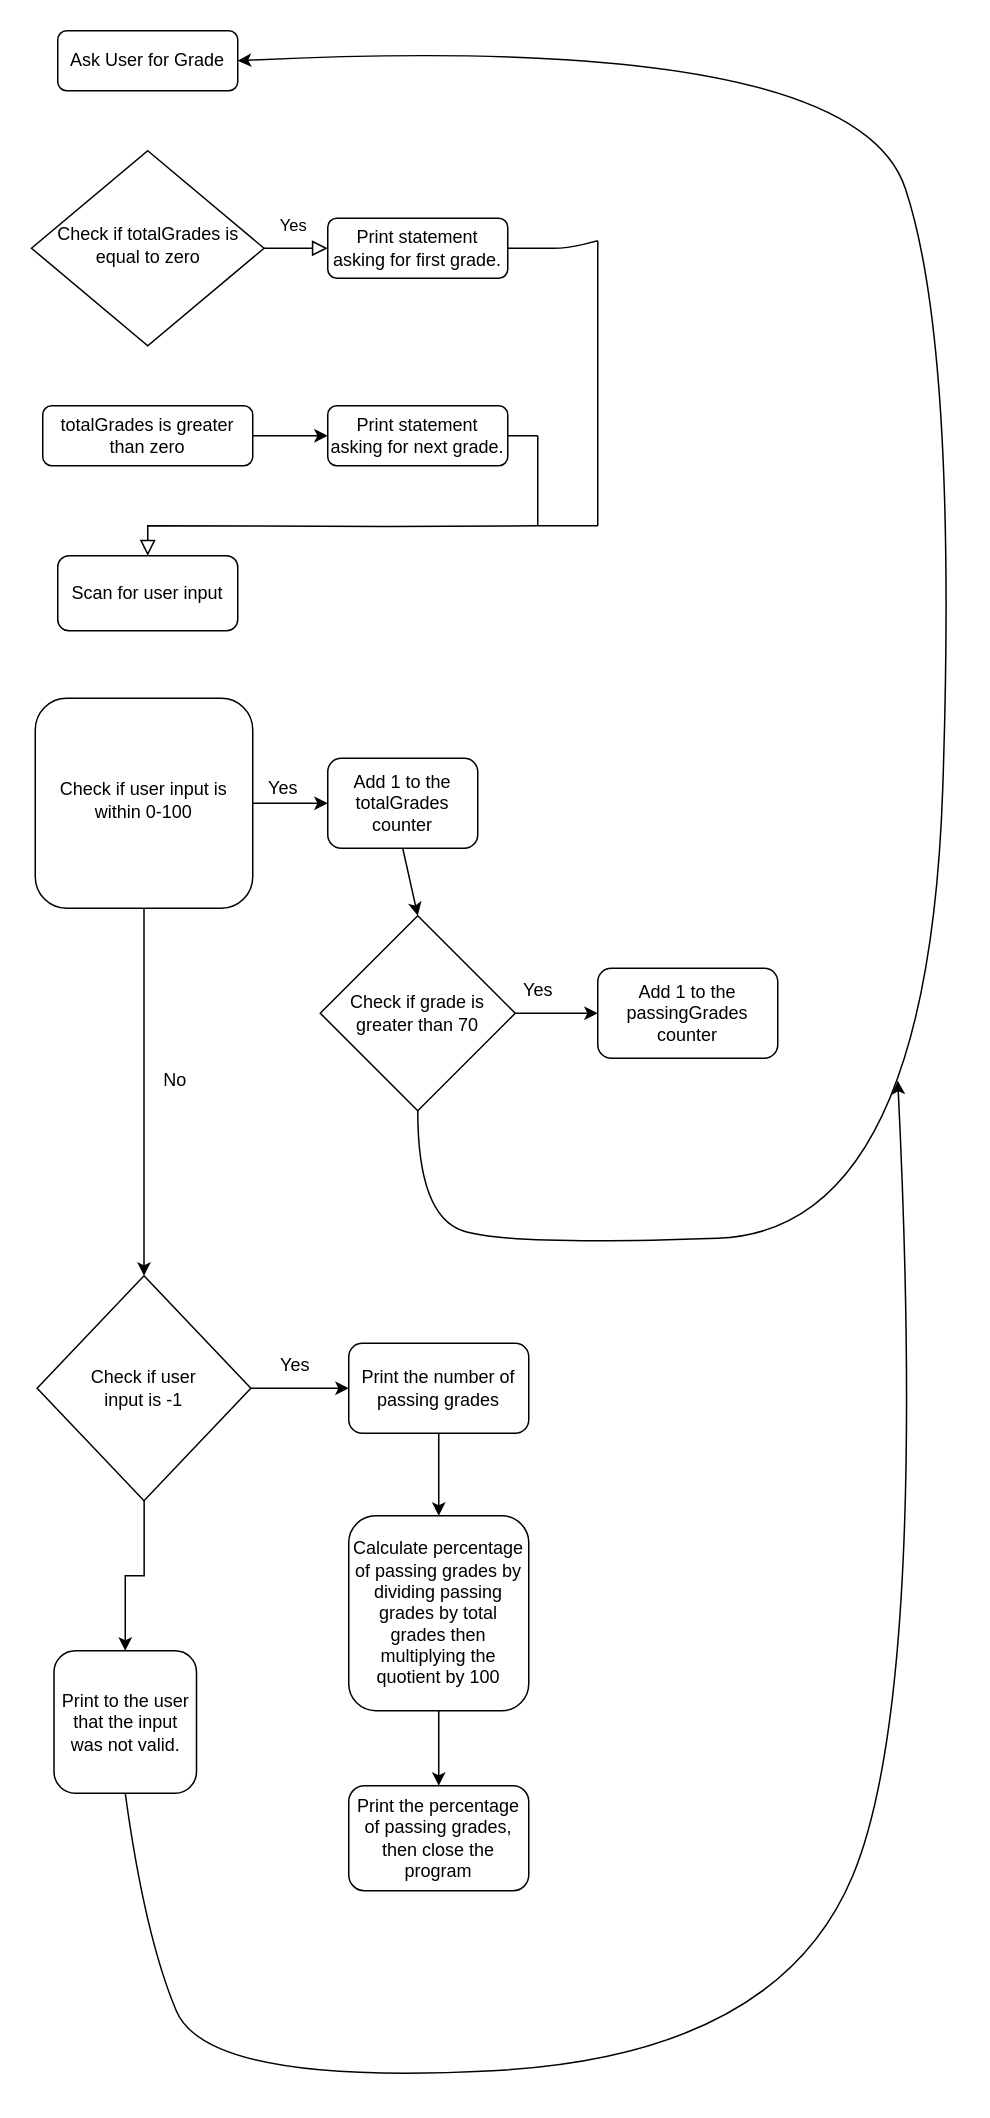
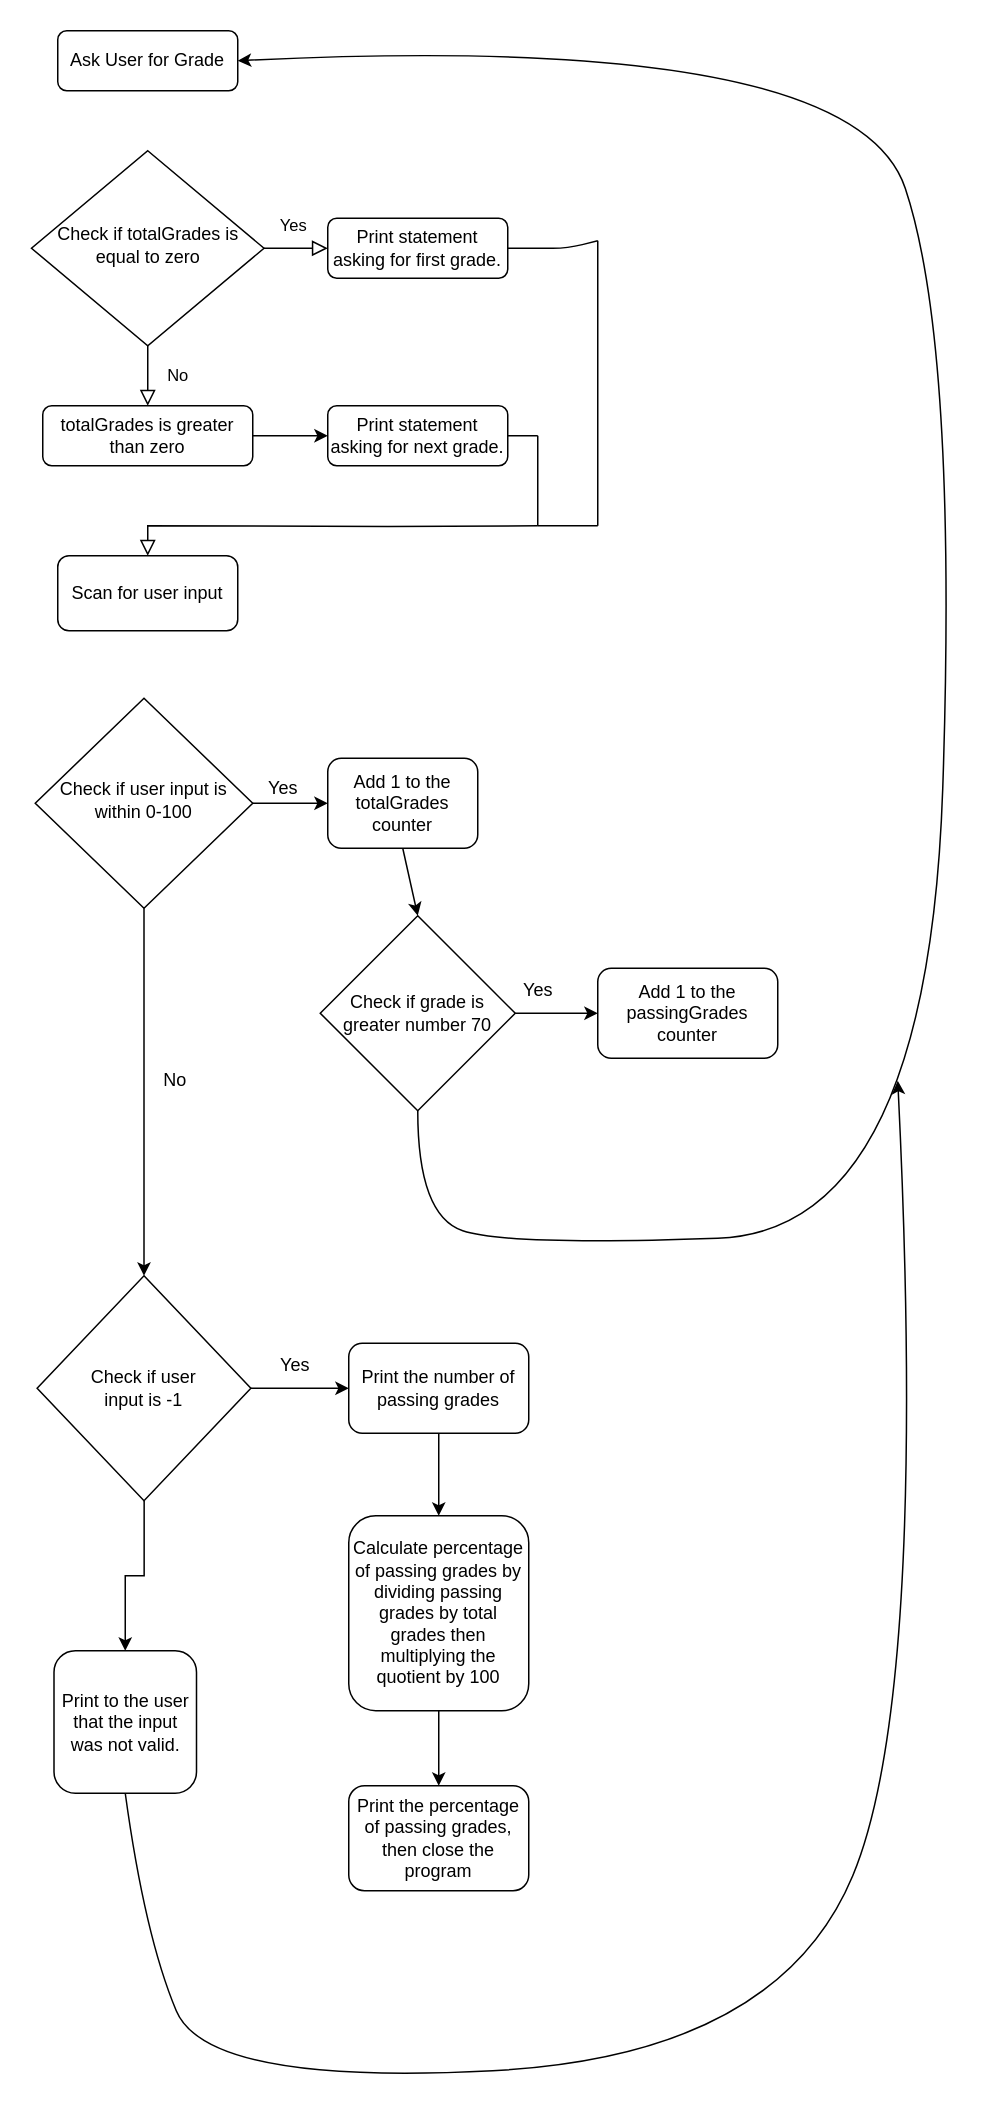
none -> (148, 368)
(144, 803) -> (144, 803)
(418, 1013) -> (418, 1013)
